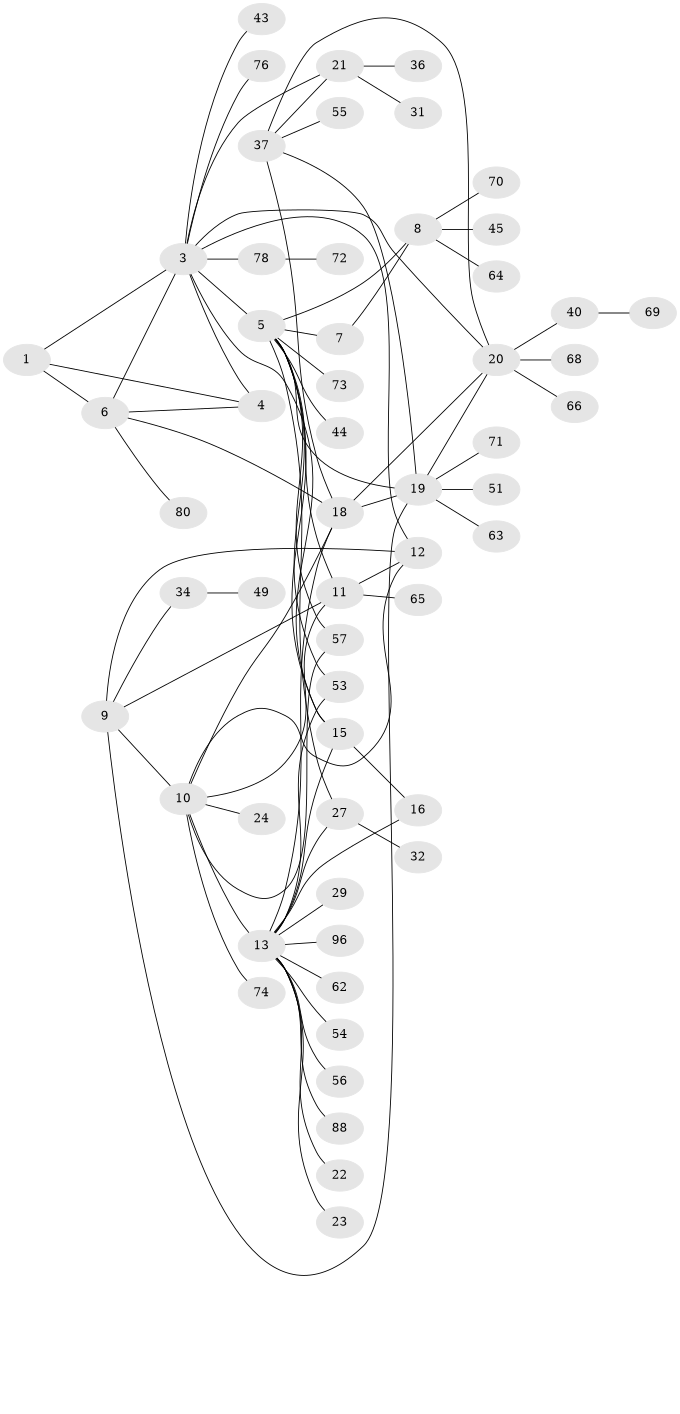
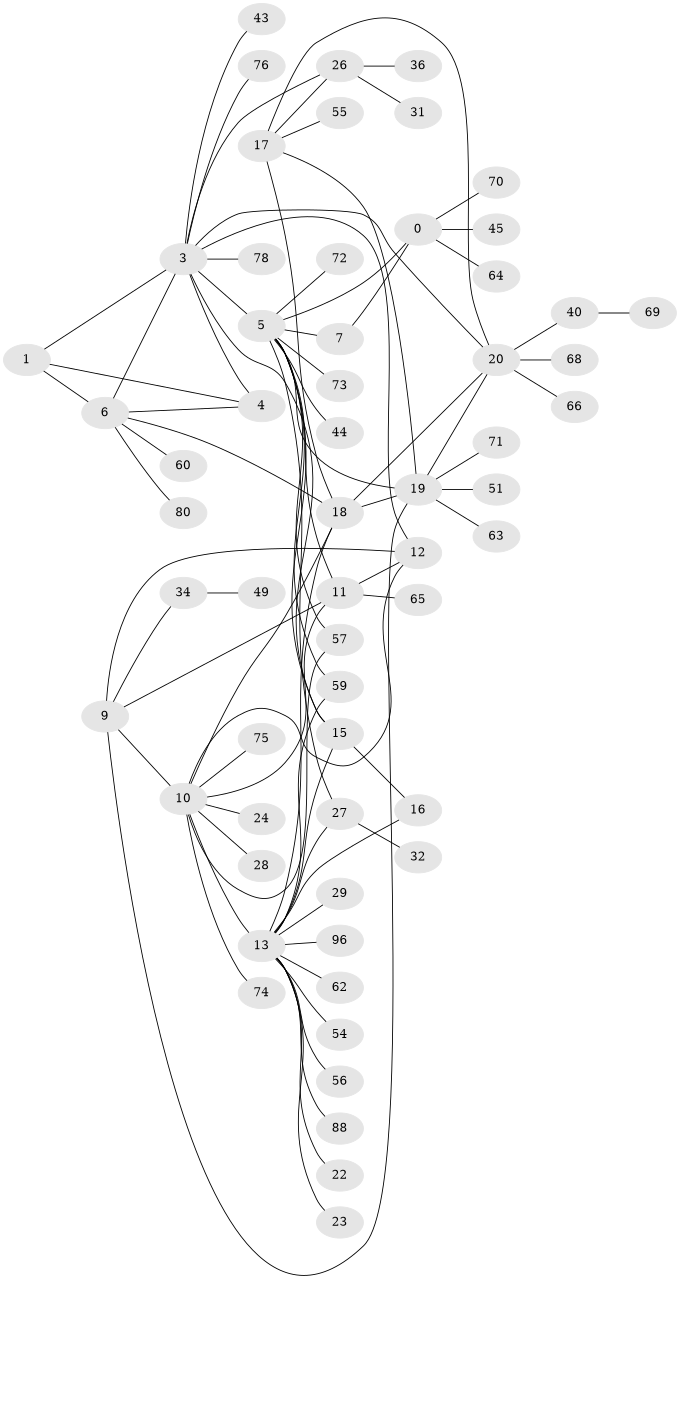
(340, 66) -> (340, 66)
(262, 146) -> (262, 146)
(418, 230) -> (418, 230)
(301, 259) -> (301, 293)
none -> (183, 466)
(340, 687) -> (340, 687)
none -> (262, 739)
none -> (262, 866)
